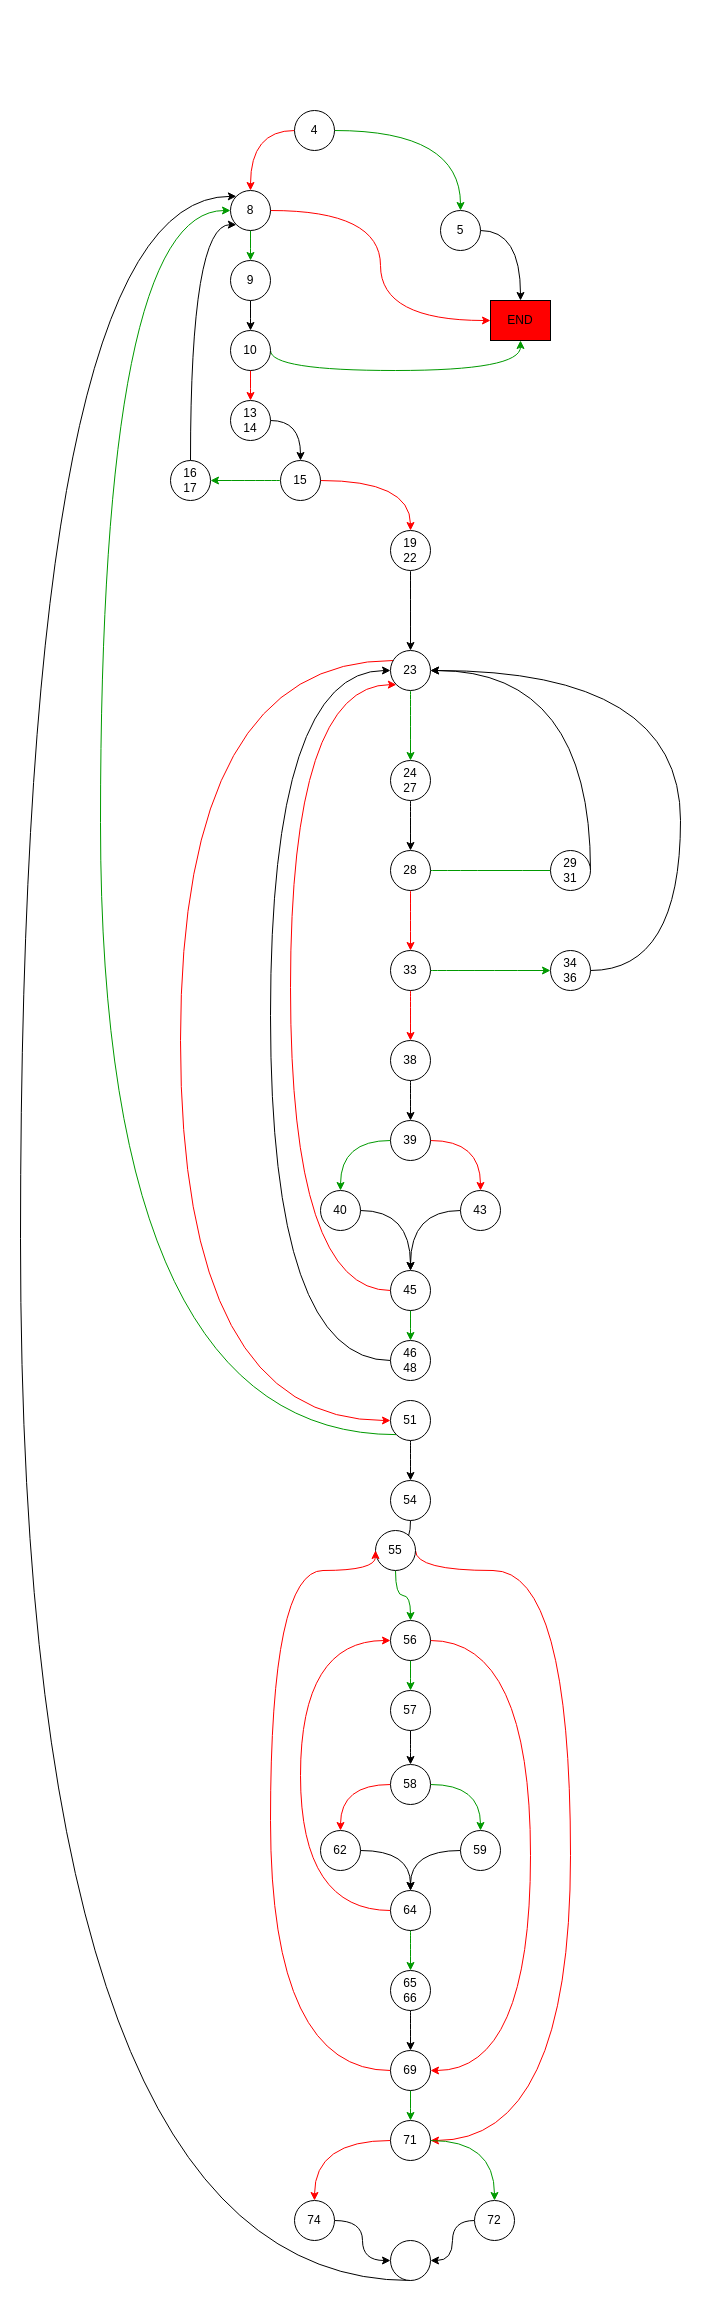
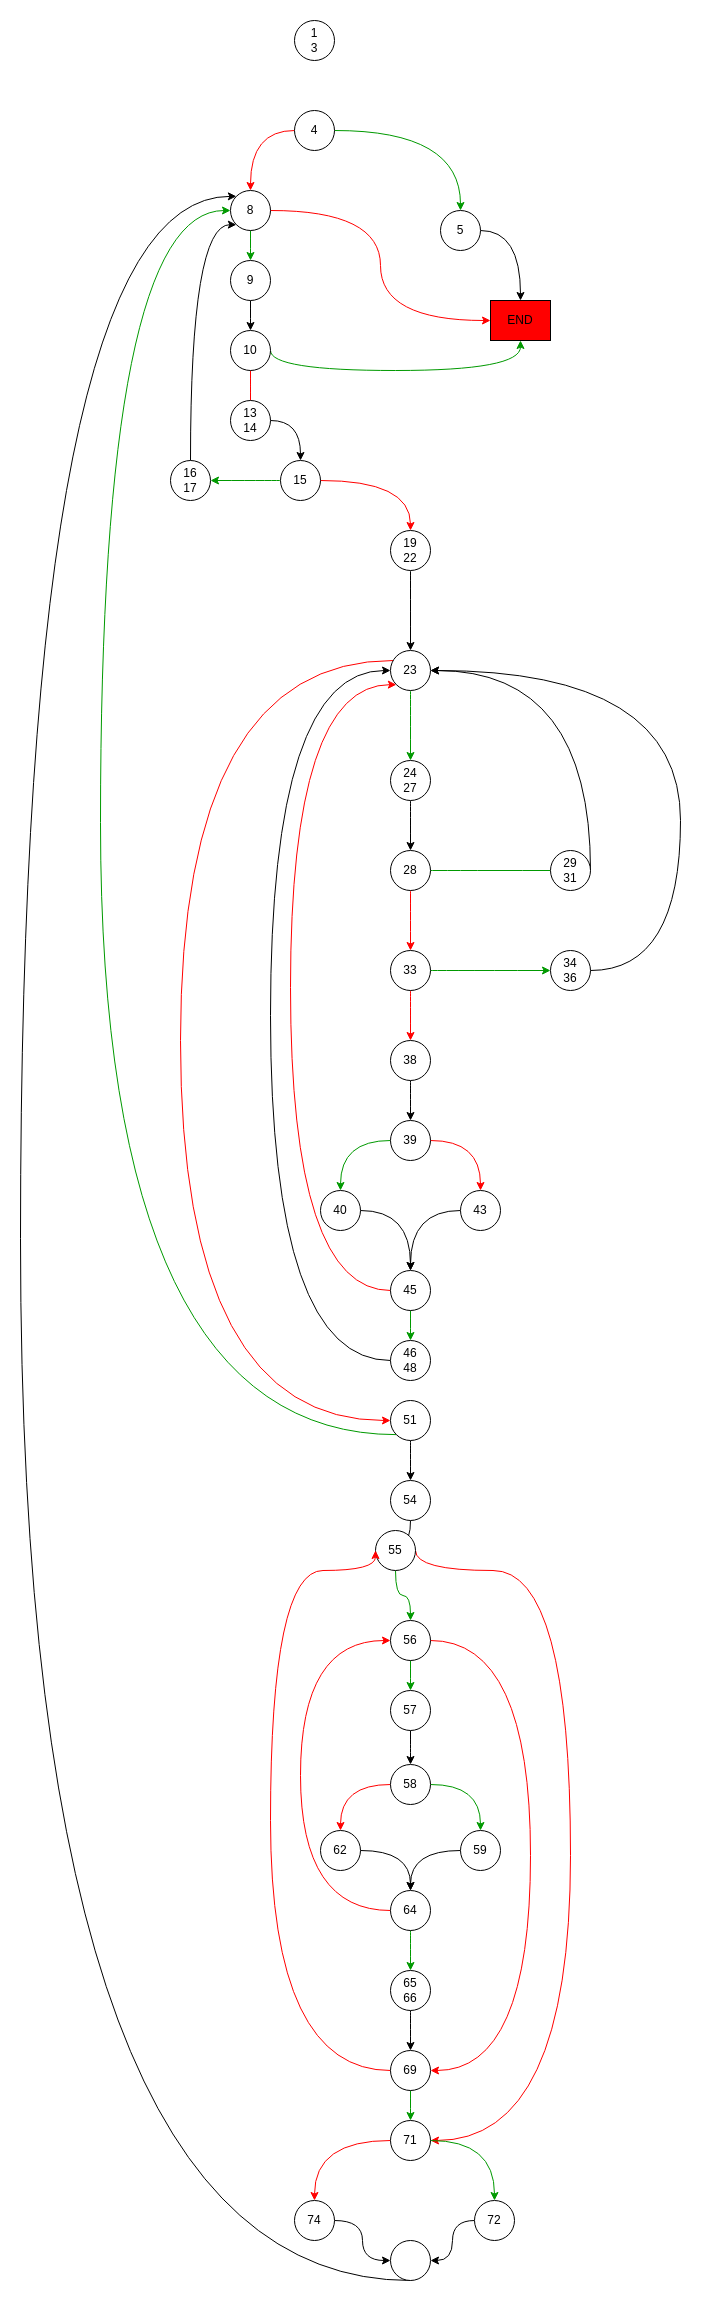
none -> (315, 41)
(251, 392) -> (251, 395)
